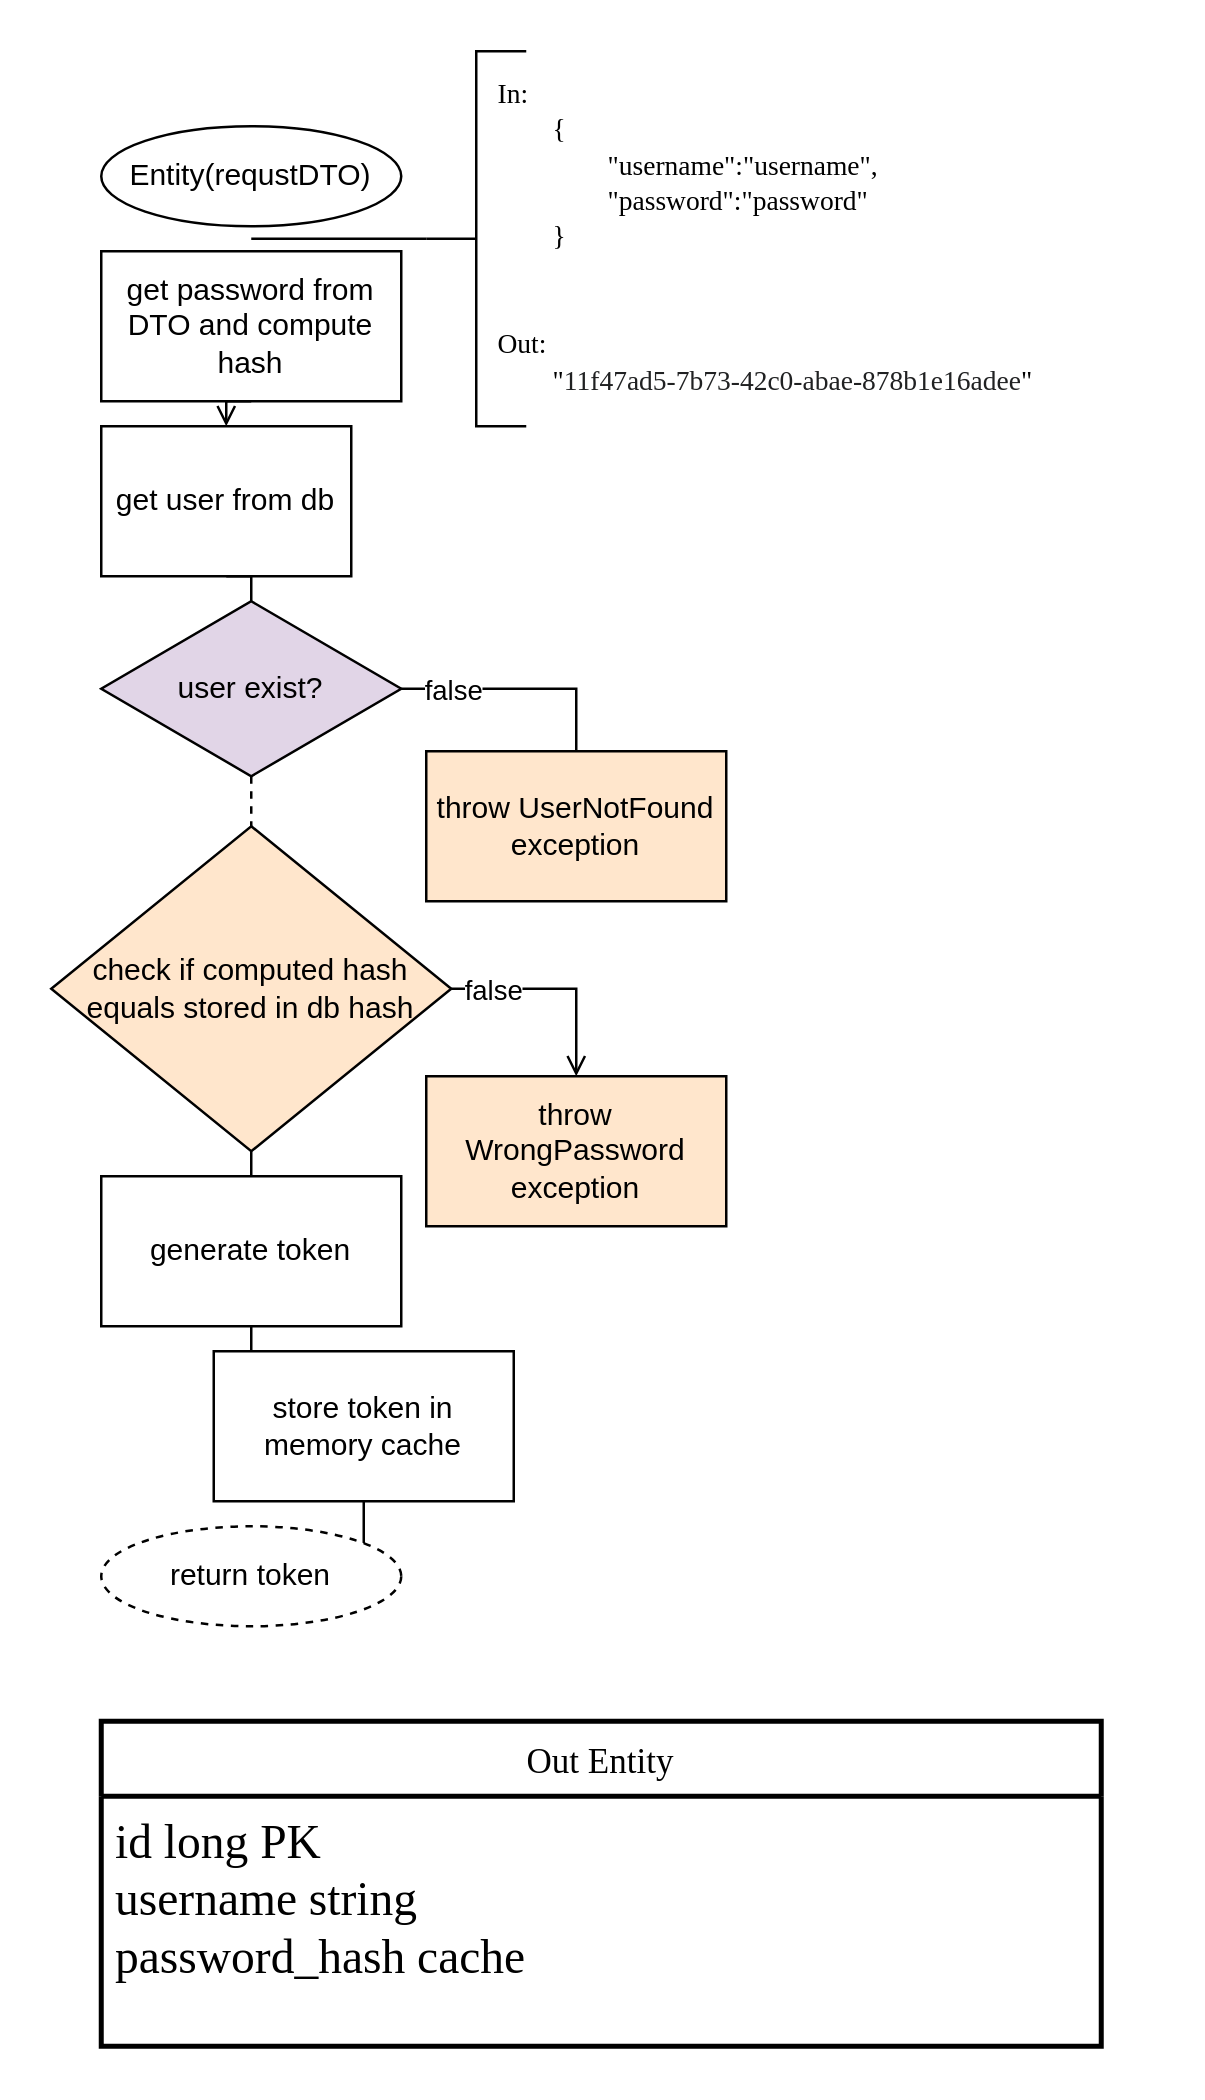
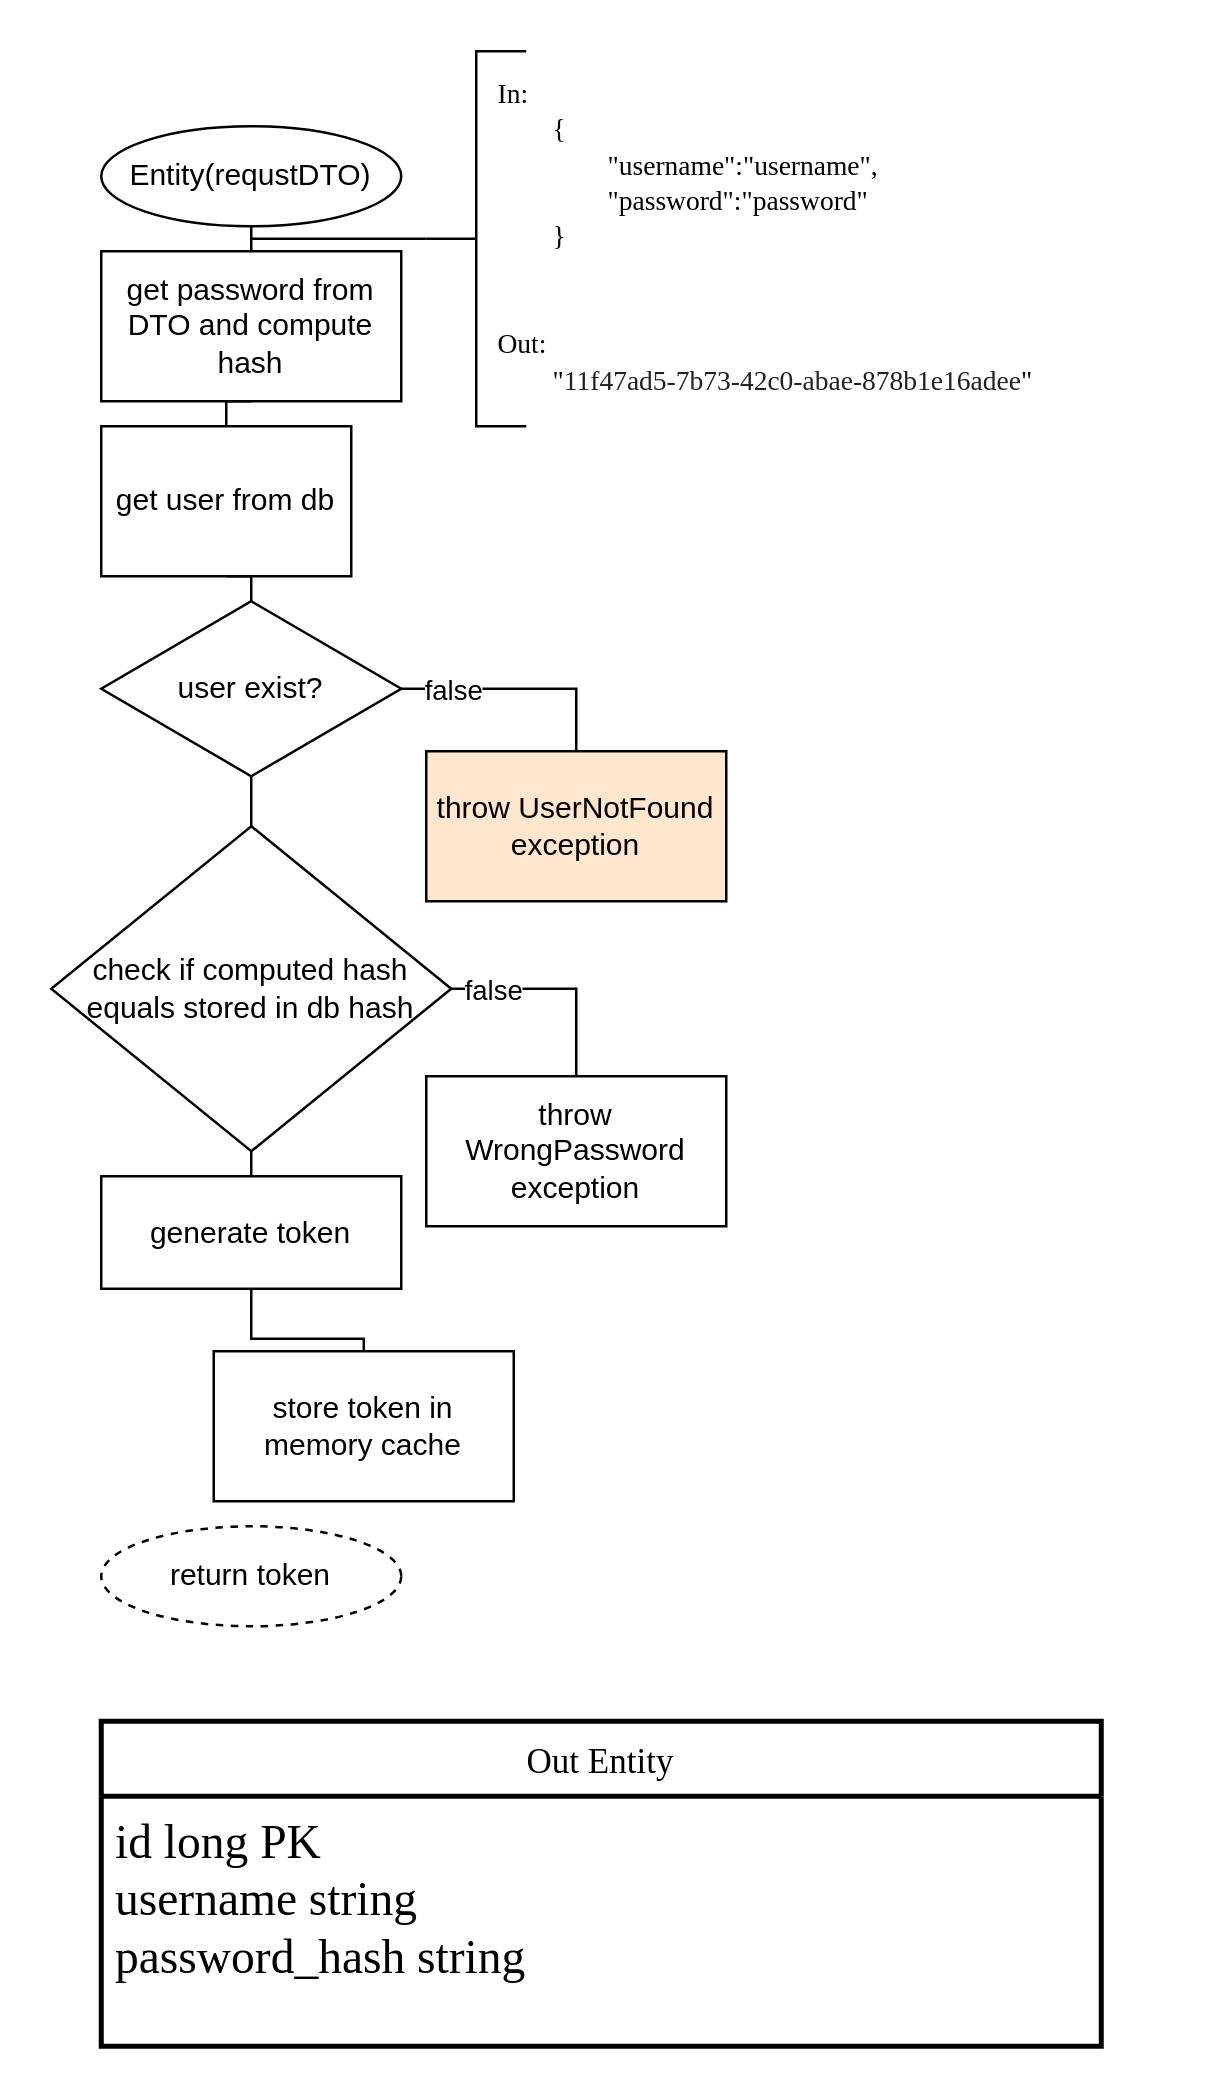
none -> (251, 246)
(226, 417) -> (226, 419)
(251, 689) -> (251, 689)
(251, 802) -> (251, 802)
(251, 989) -> (251, 989)
(576, 1067) -> (576, 1069)
(576, 1151) -> (576, 1151)
(251, 1251) -> (251, 1233)
(364, 1522) -> none
(223, 1842) -> (223, 1842)
